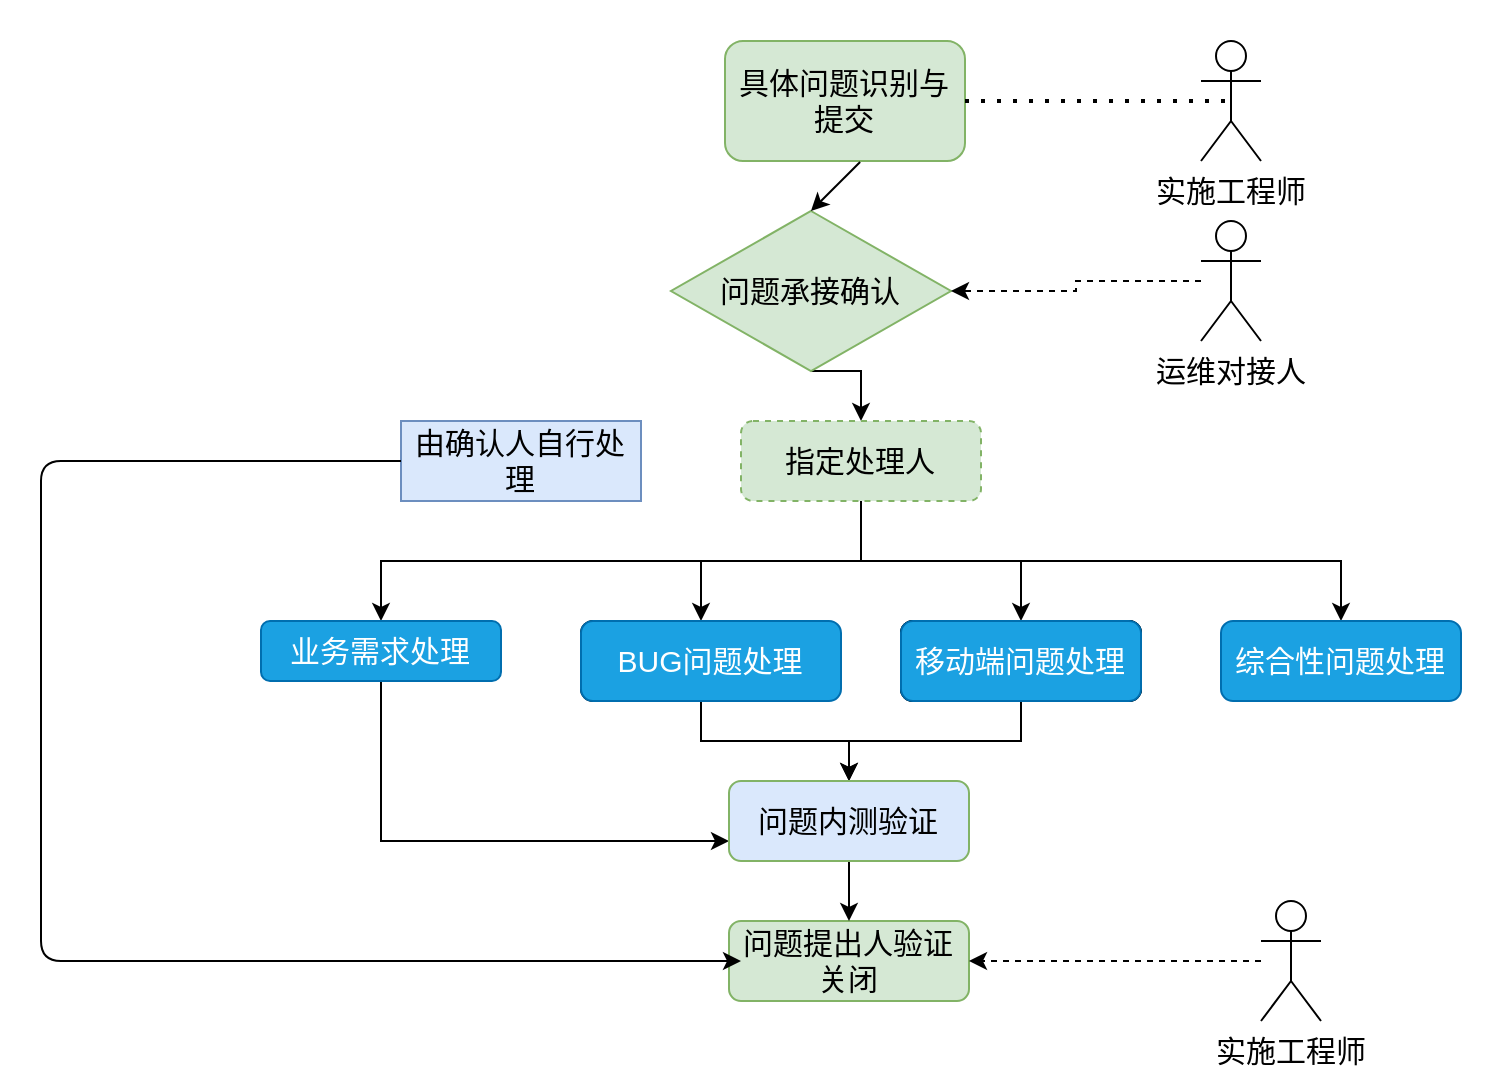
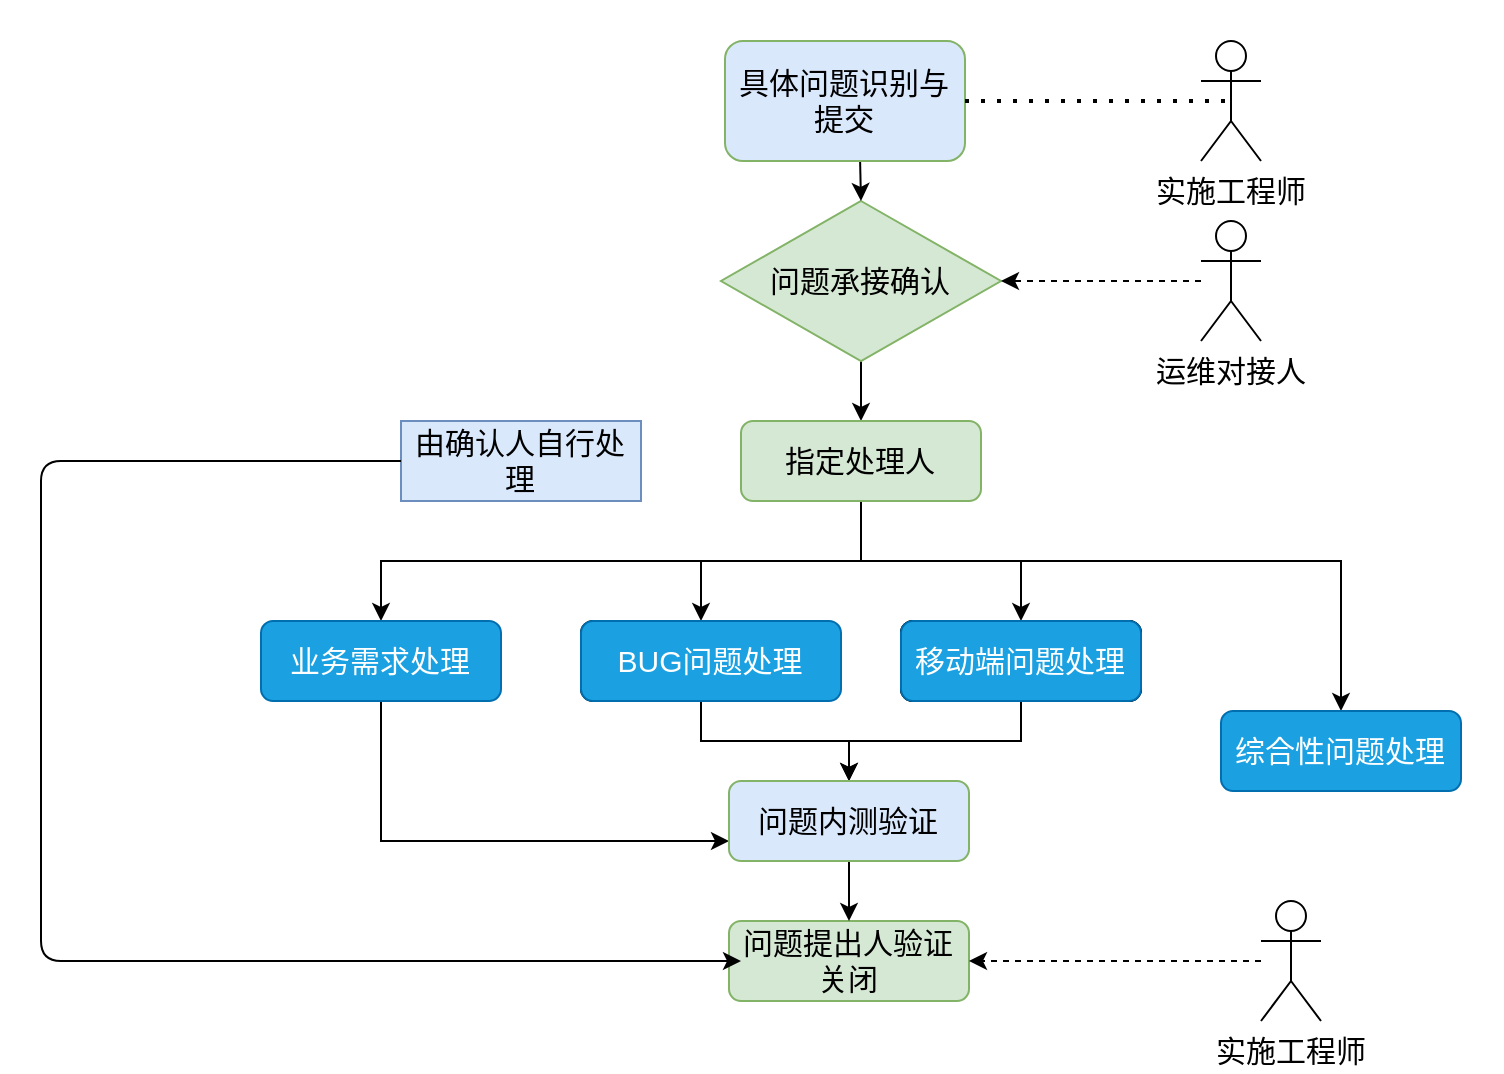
(845, 101) -> (845, 101)
(811, 291) -> (861, 281)
(861, 461) -> (861, 461)
(381, 651) -> (381, 661)
(1341, 661) -> (1341, 751)
